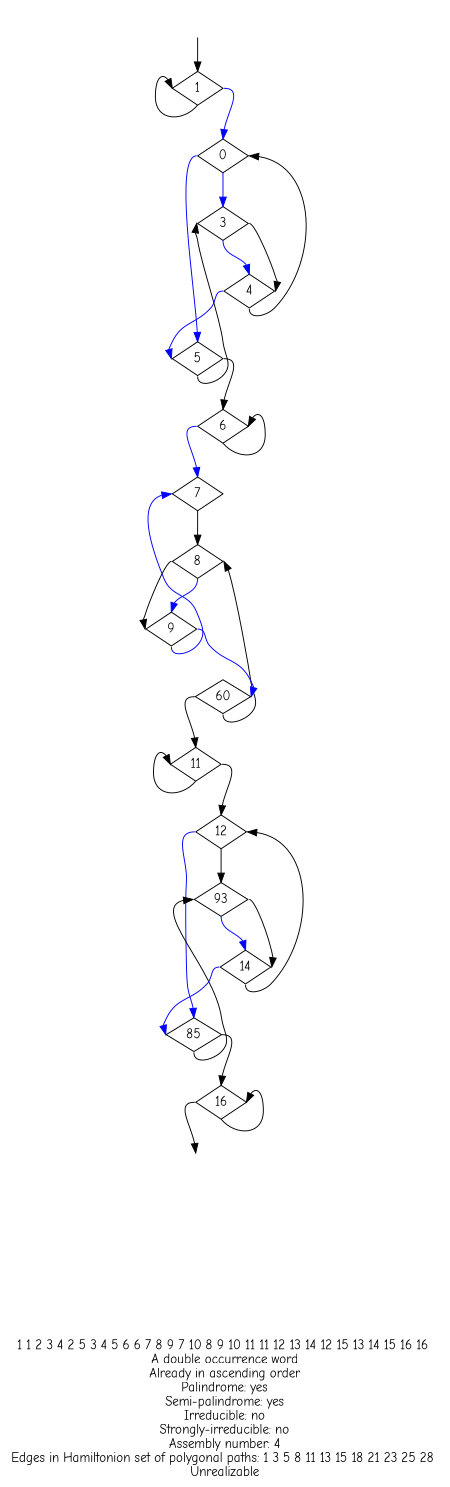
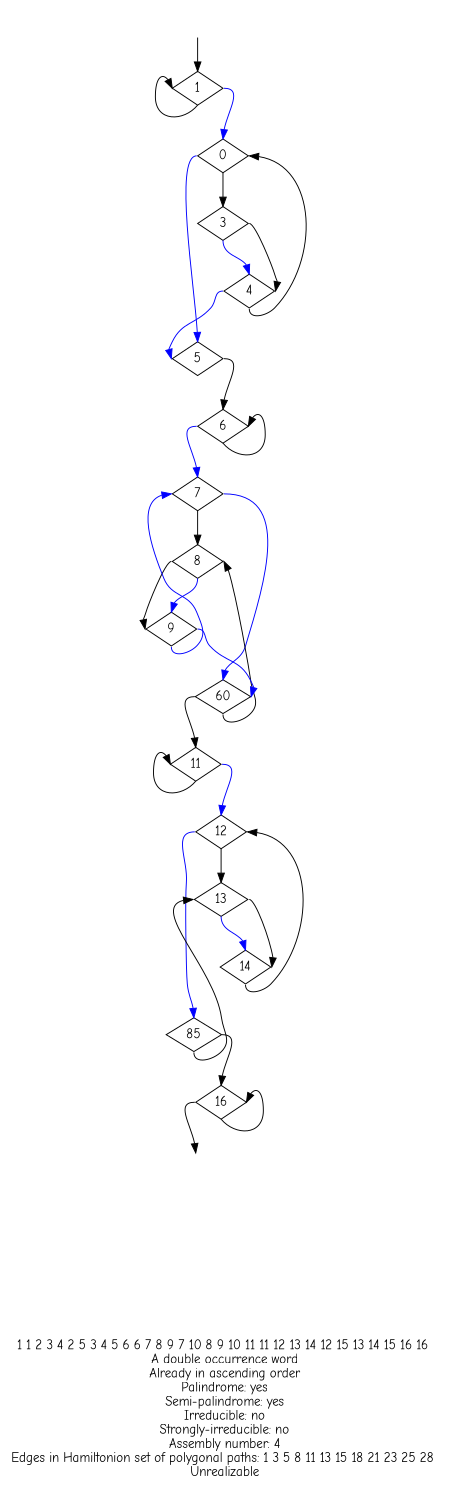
(223, 185) -> (223, 185)
(218, 320) -> none
none -> (264, 574)
(230, 782) -> (230, 782)
(221, 899) -> (221, 899)
(195, 994) -> none
